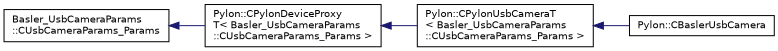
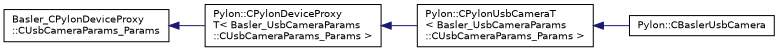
(86, 26) -> (86, 26)
